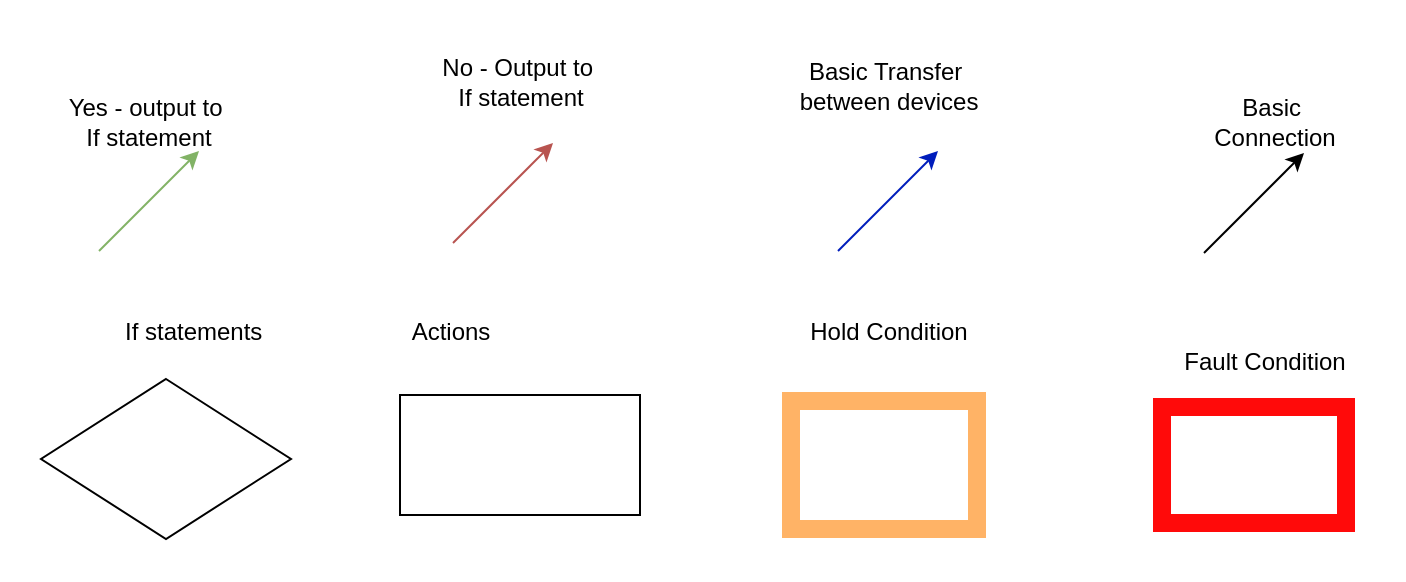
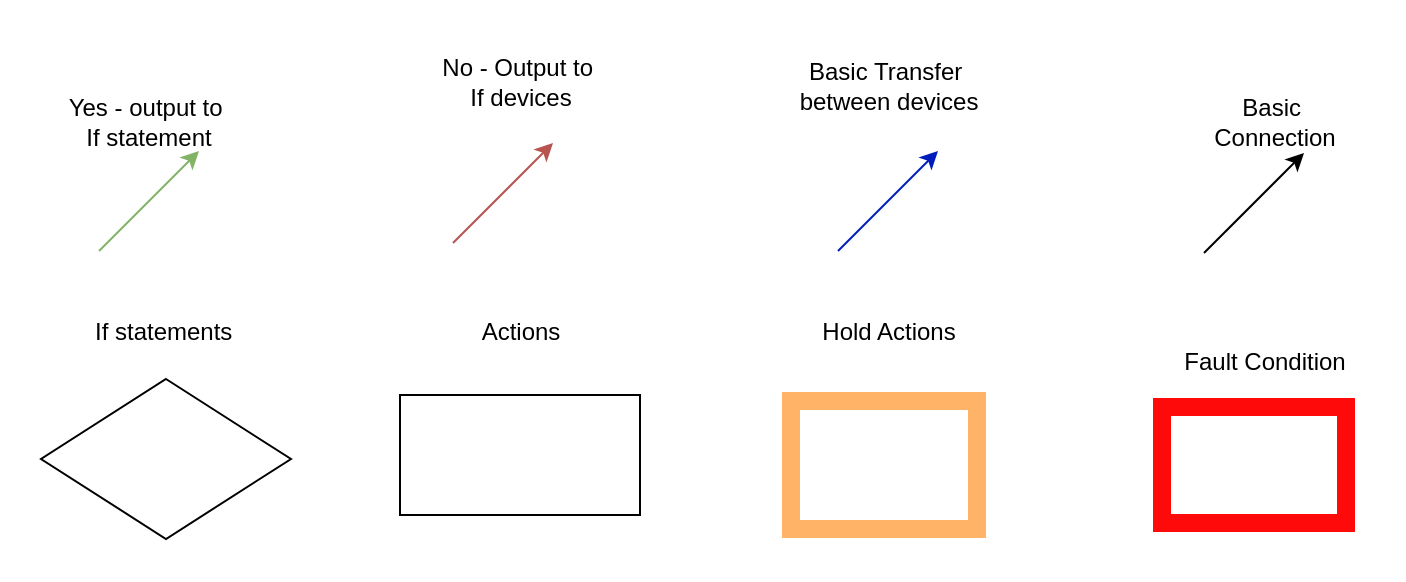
(522, 83) -> (522, 83)
(197, 333) -> (167, 333)
(451, 333) -> (521, 333)
(890, 333) -> (890, 333)
